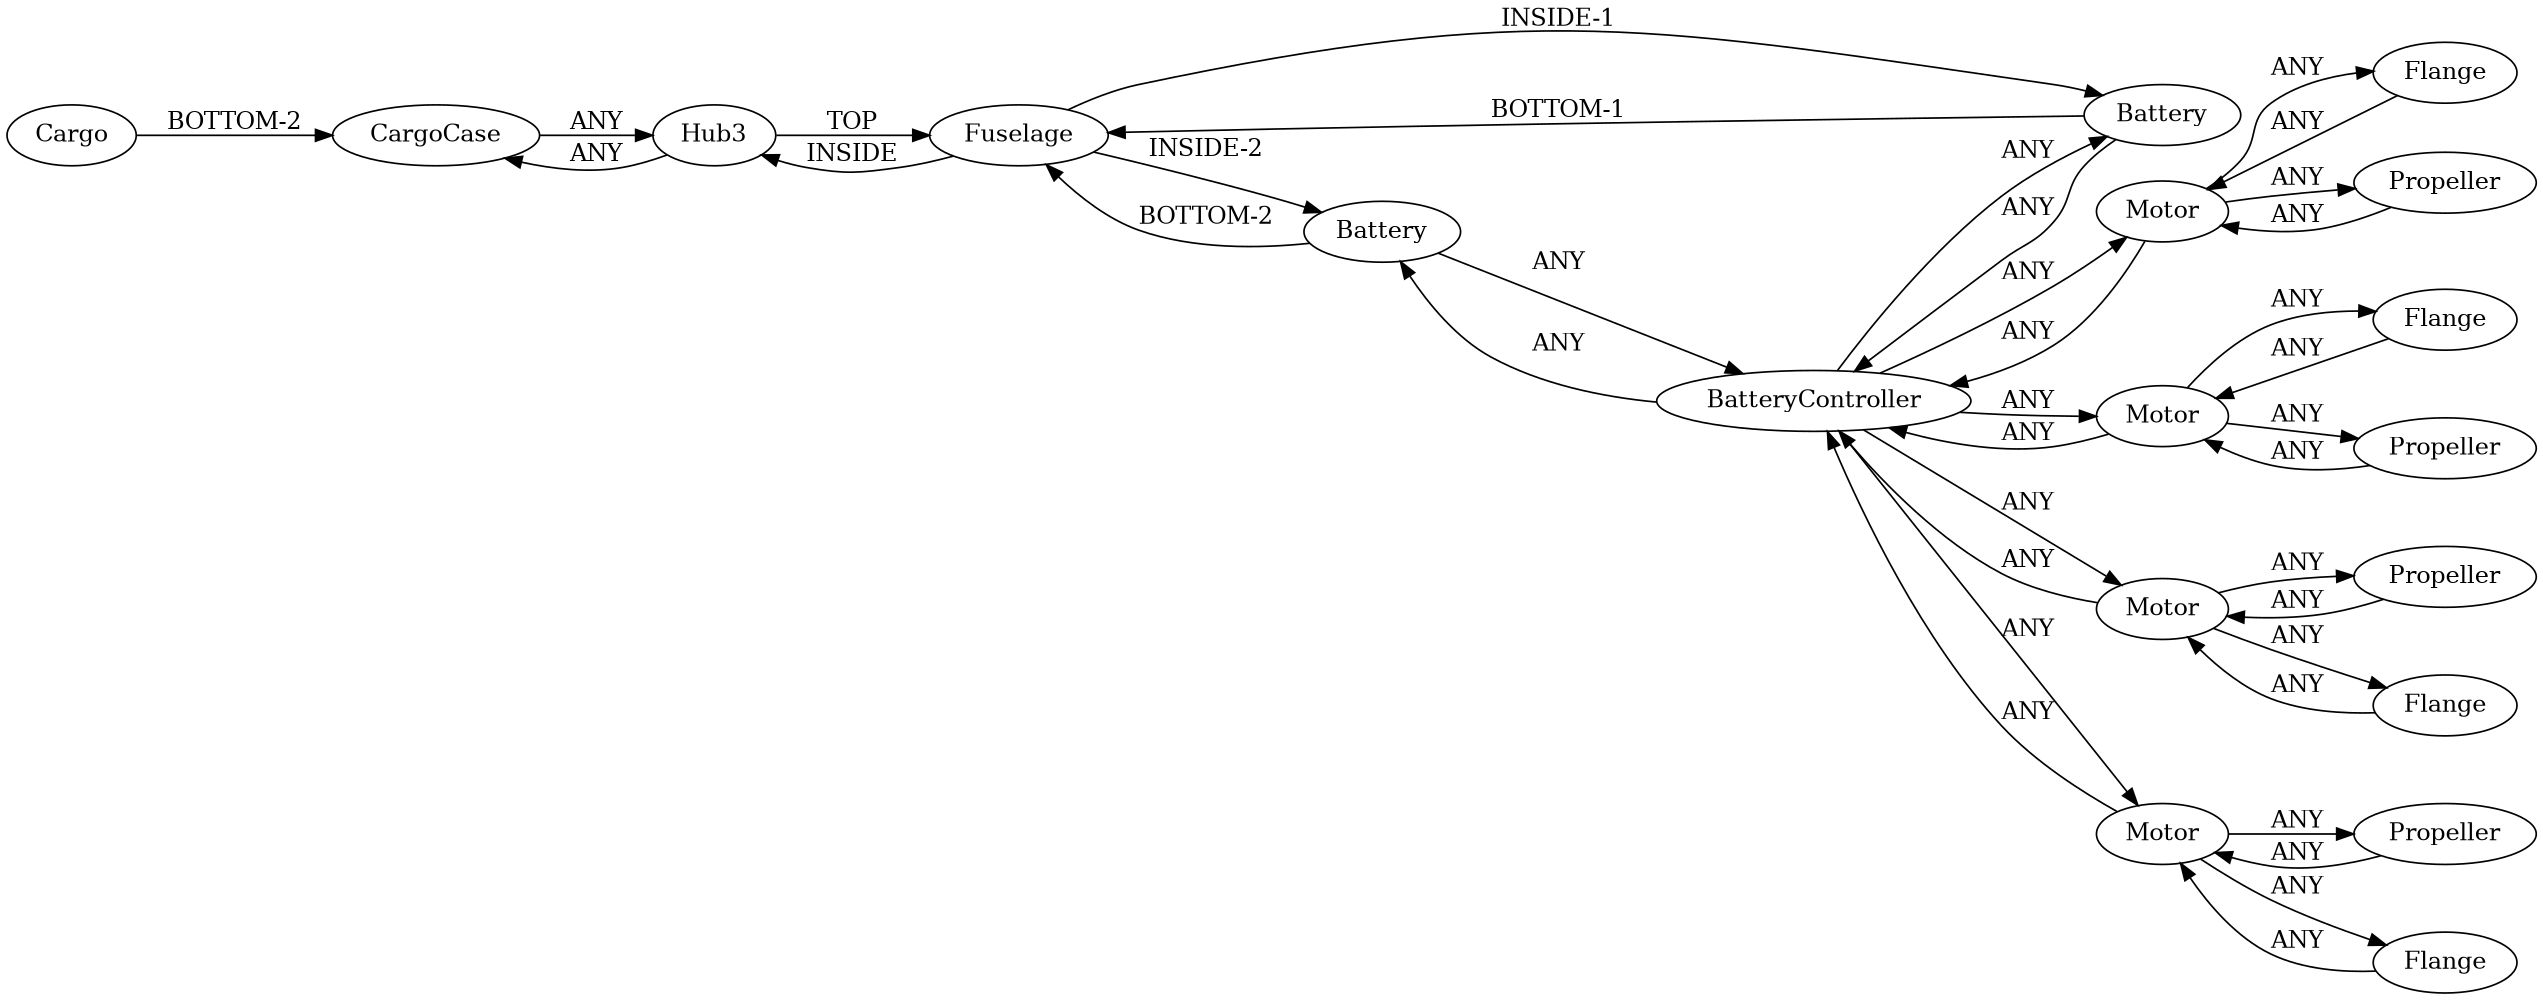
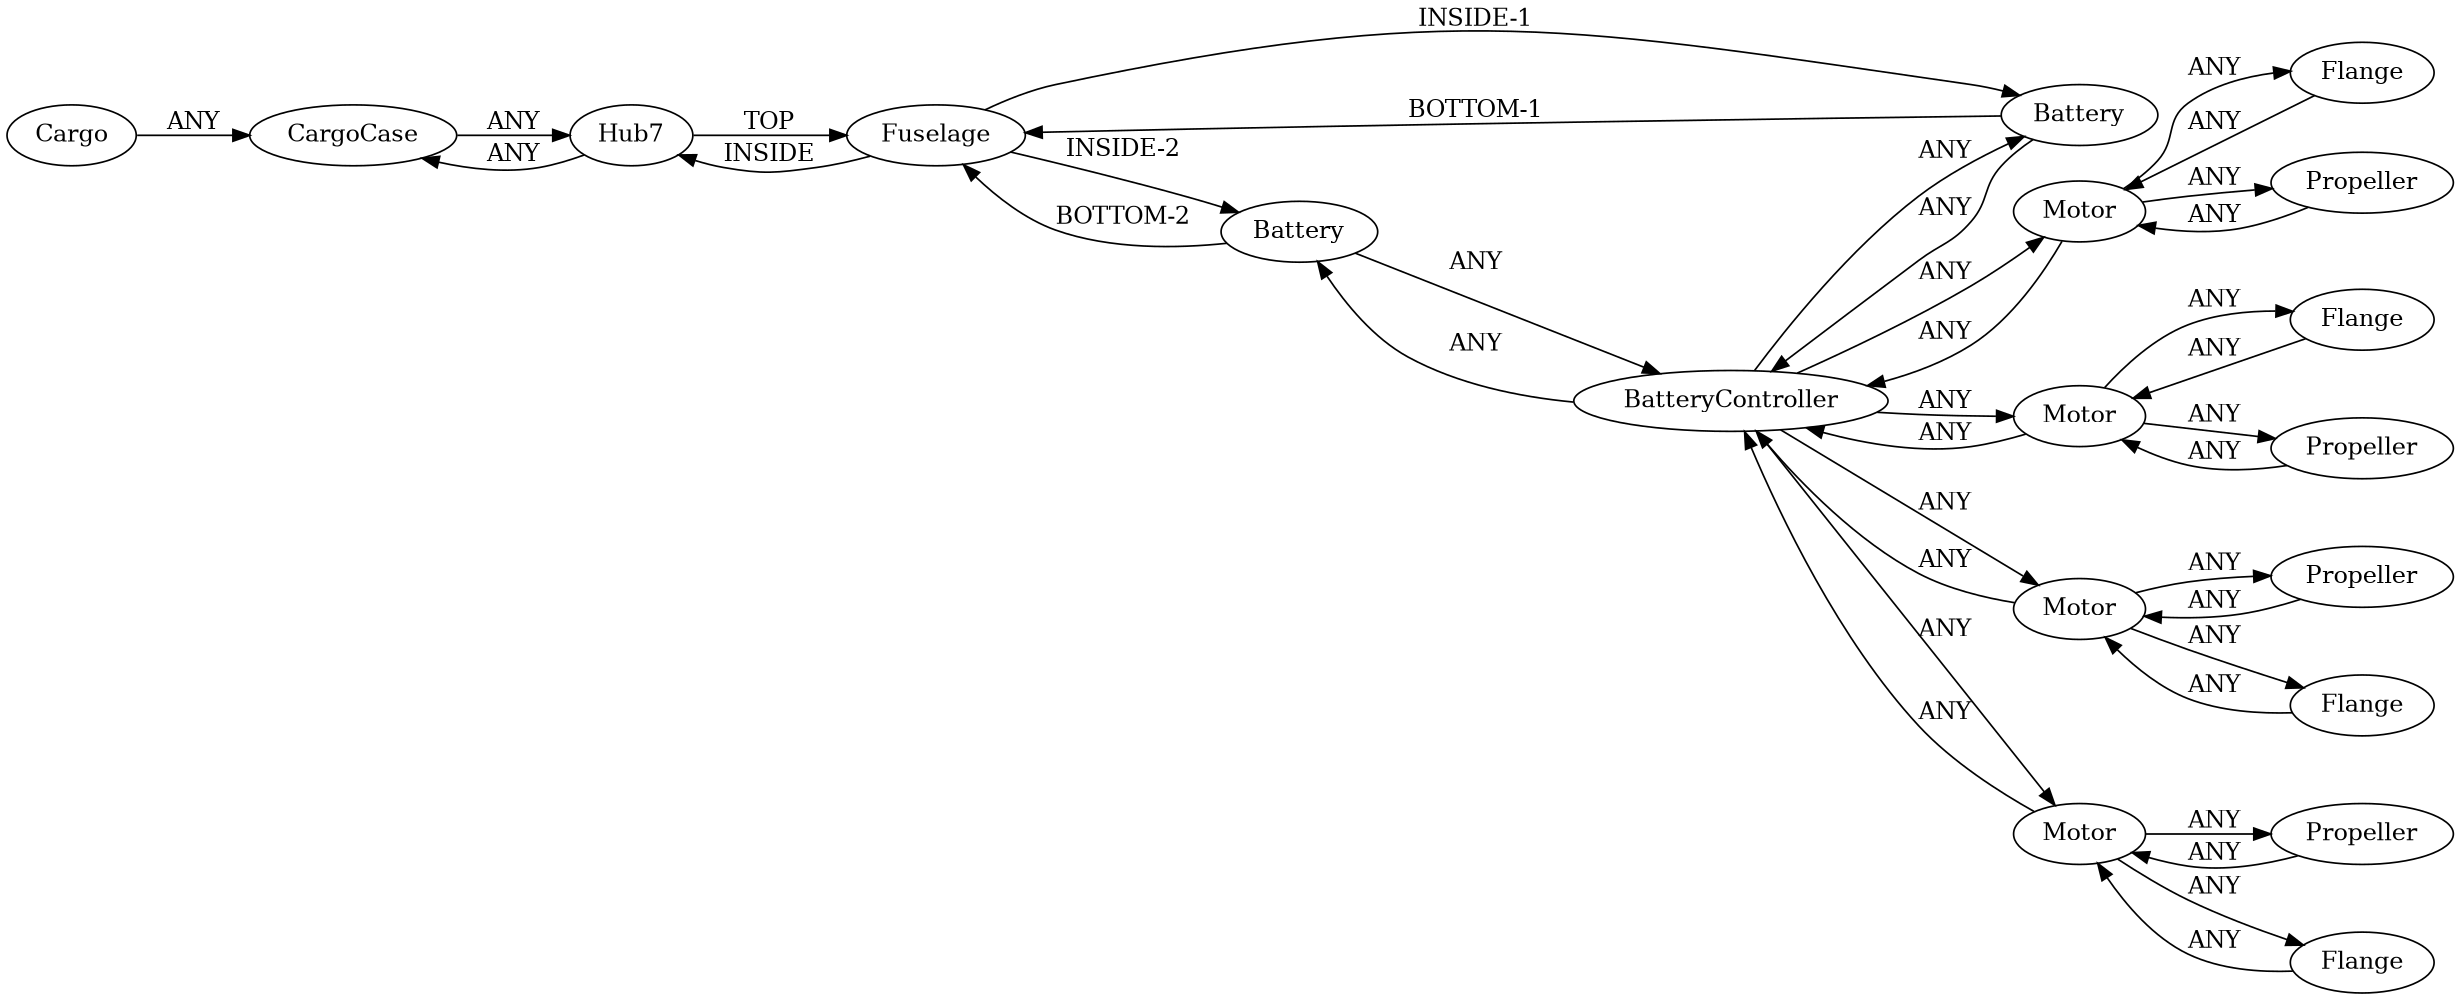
(235, 123) -> (193, 123)
(714, 135) -> (631, 135)
